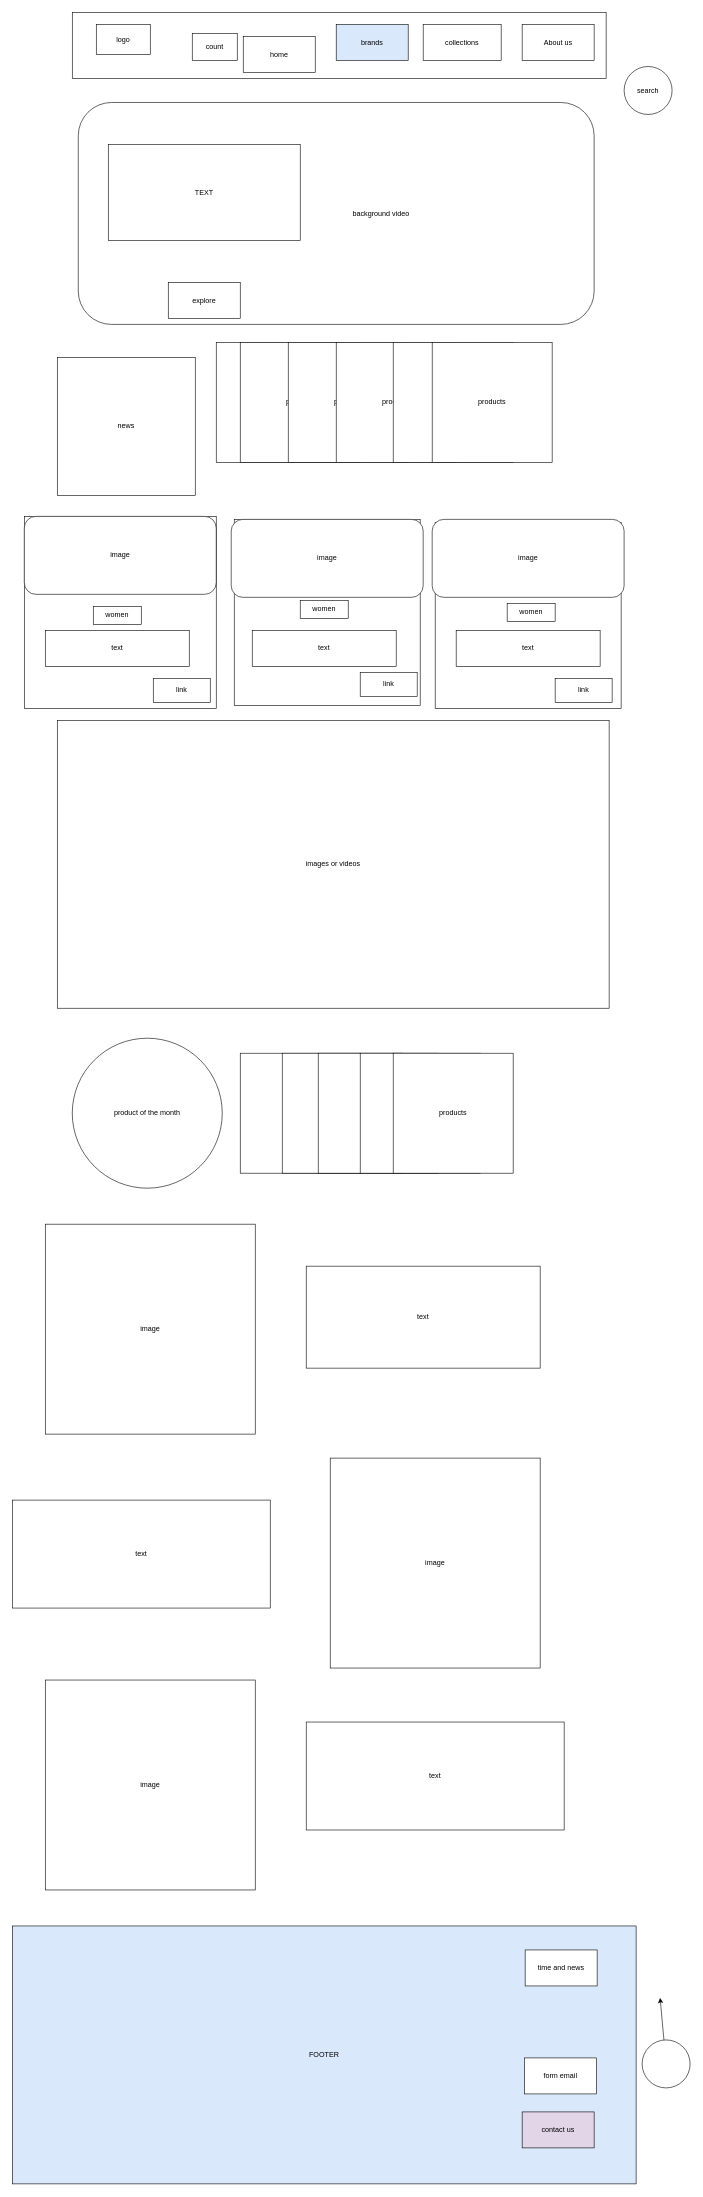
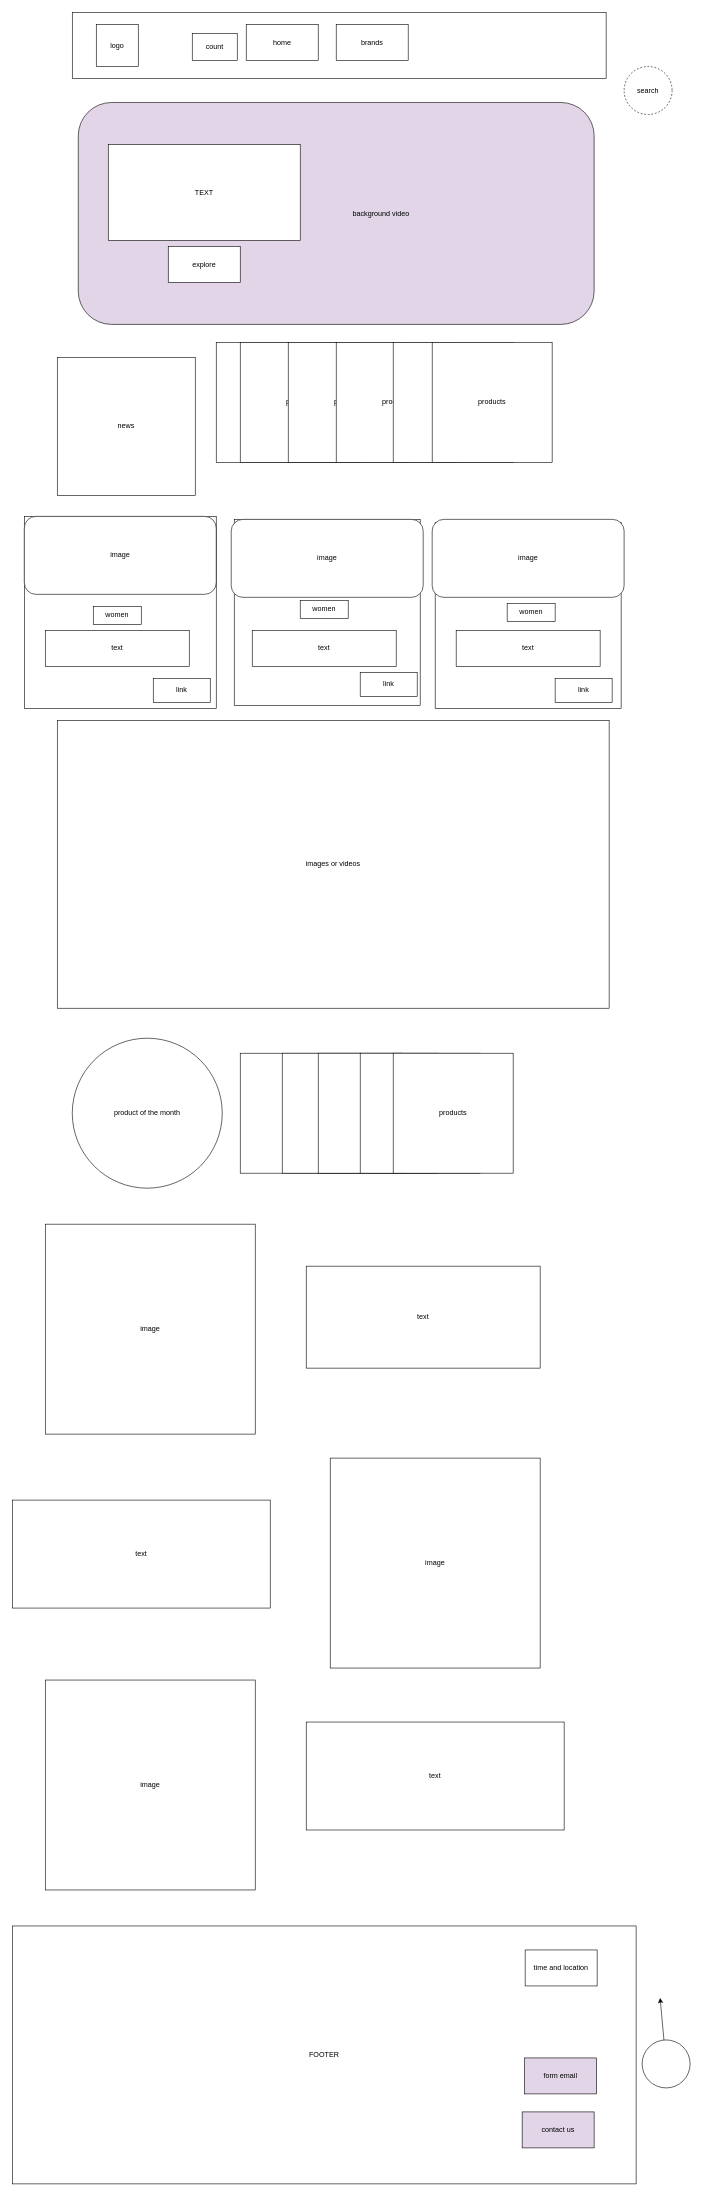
(123, 39) -> (117, 45)
(372, 42) -> (372, 42)
(462, 42) -> none
(558, 42) -> none
(279, 54) -> (282, 42)
(648, 90) -> (648, 90)
(336, 213) -> (336, 213)
(204, 300) -> (204, 264)
(561, 1968) -> (561, 1968)
(324, 2055) -> (324, 2055)
(561, 2076) -> (561, 2076)
